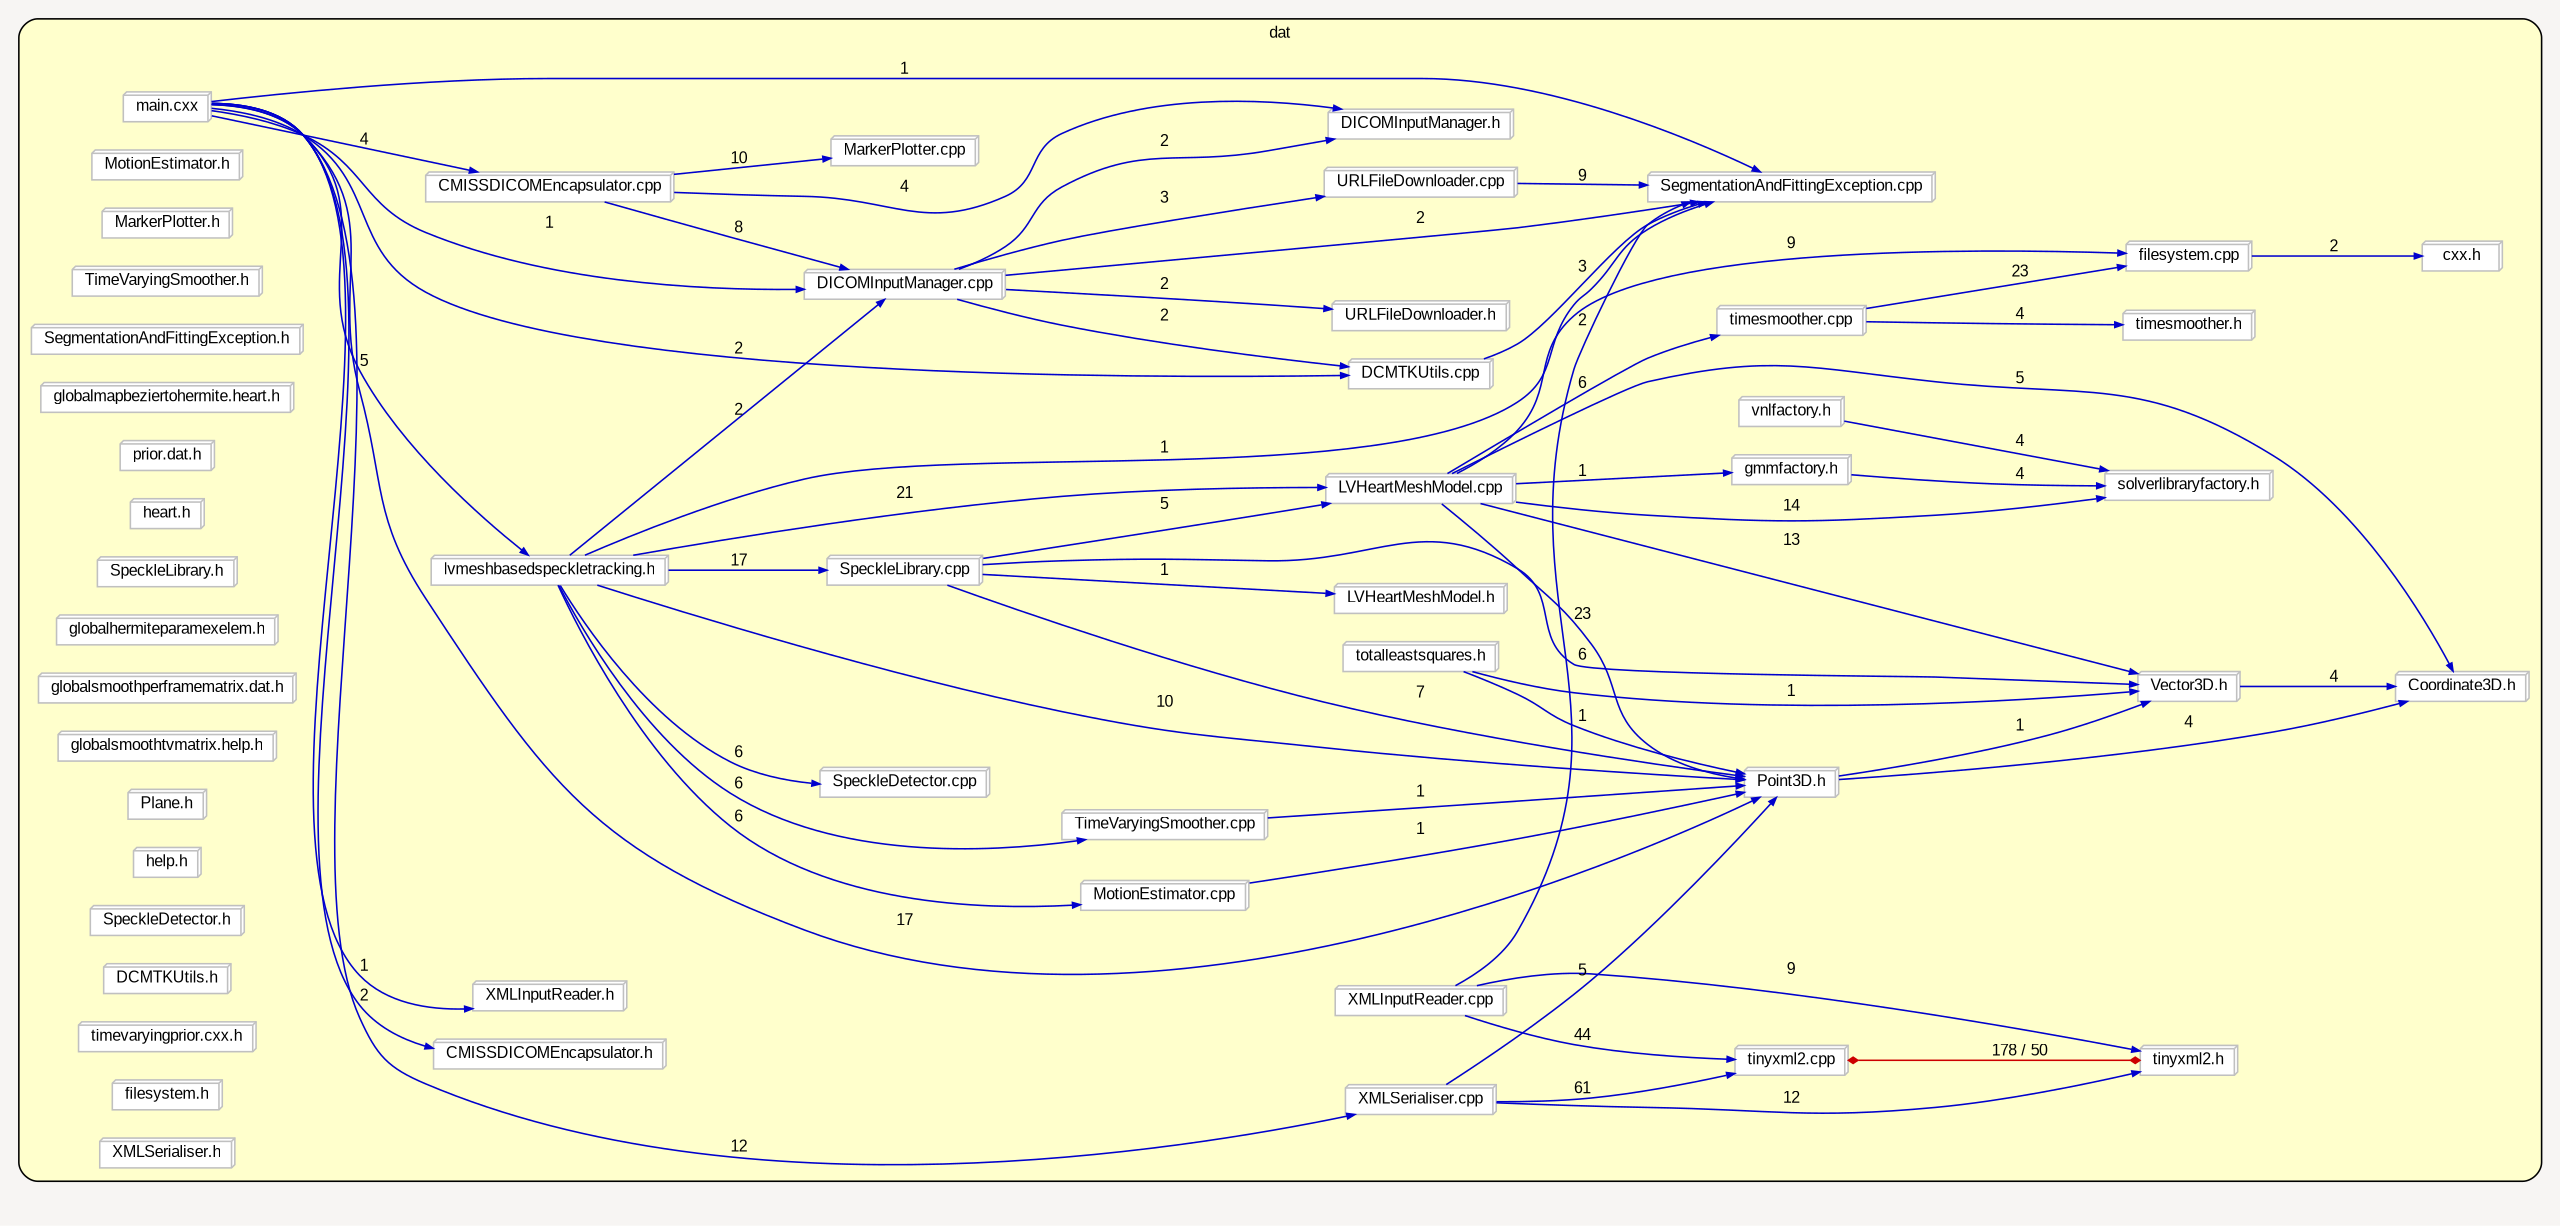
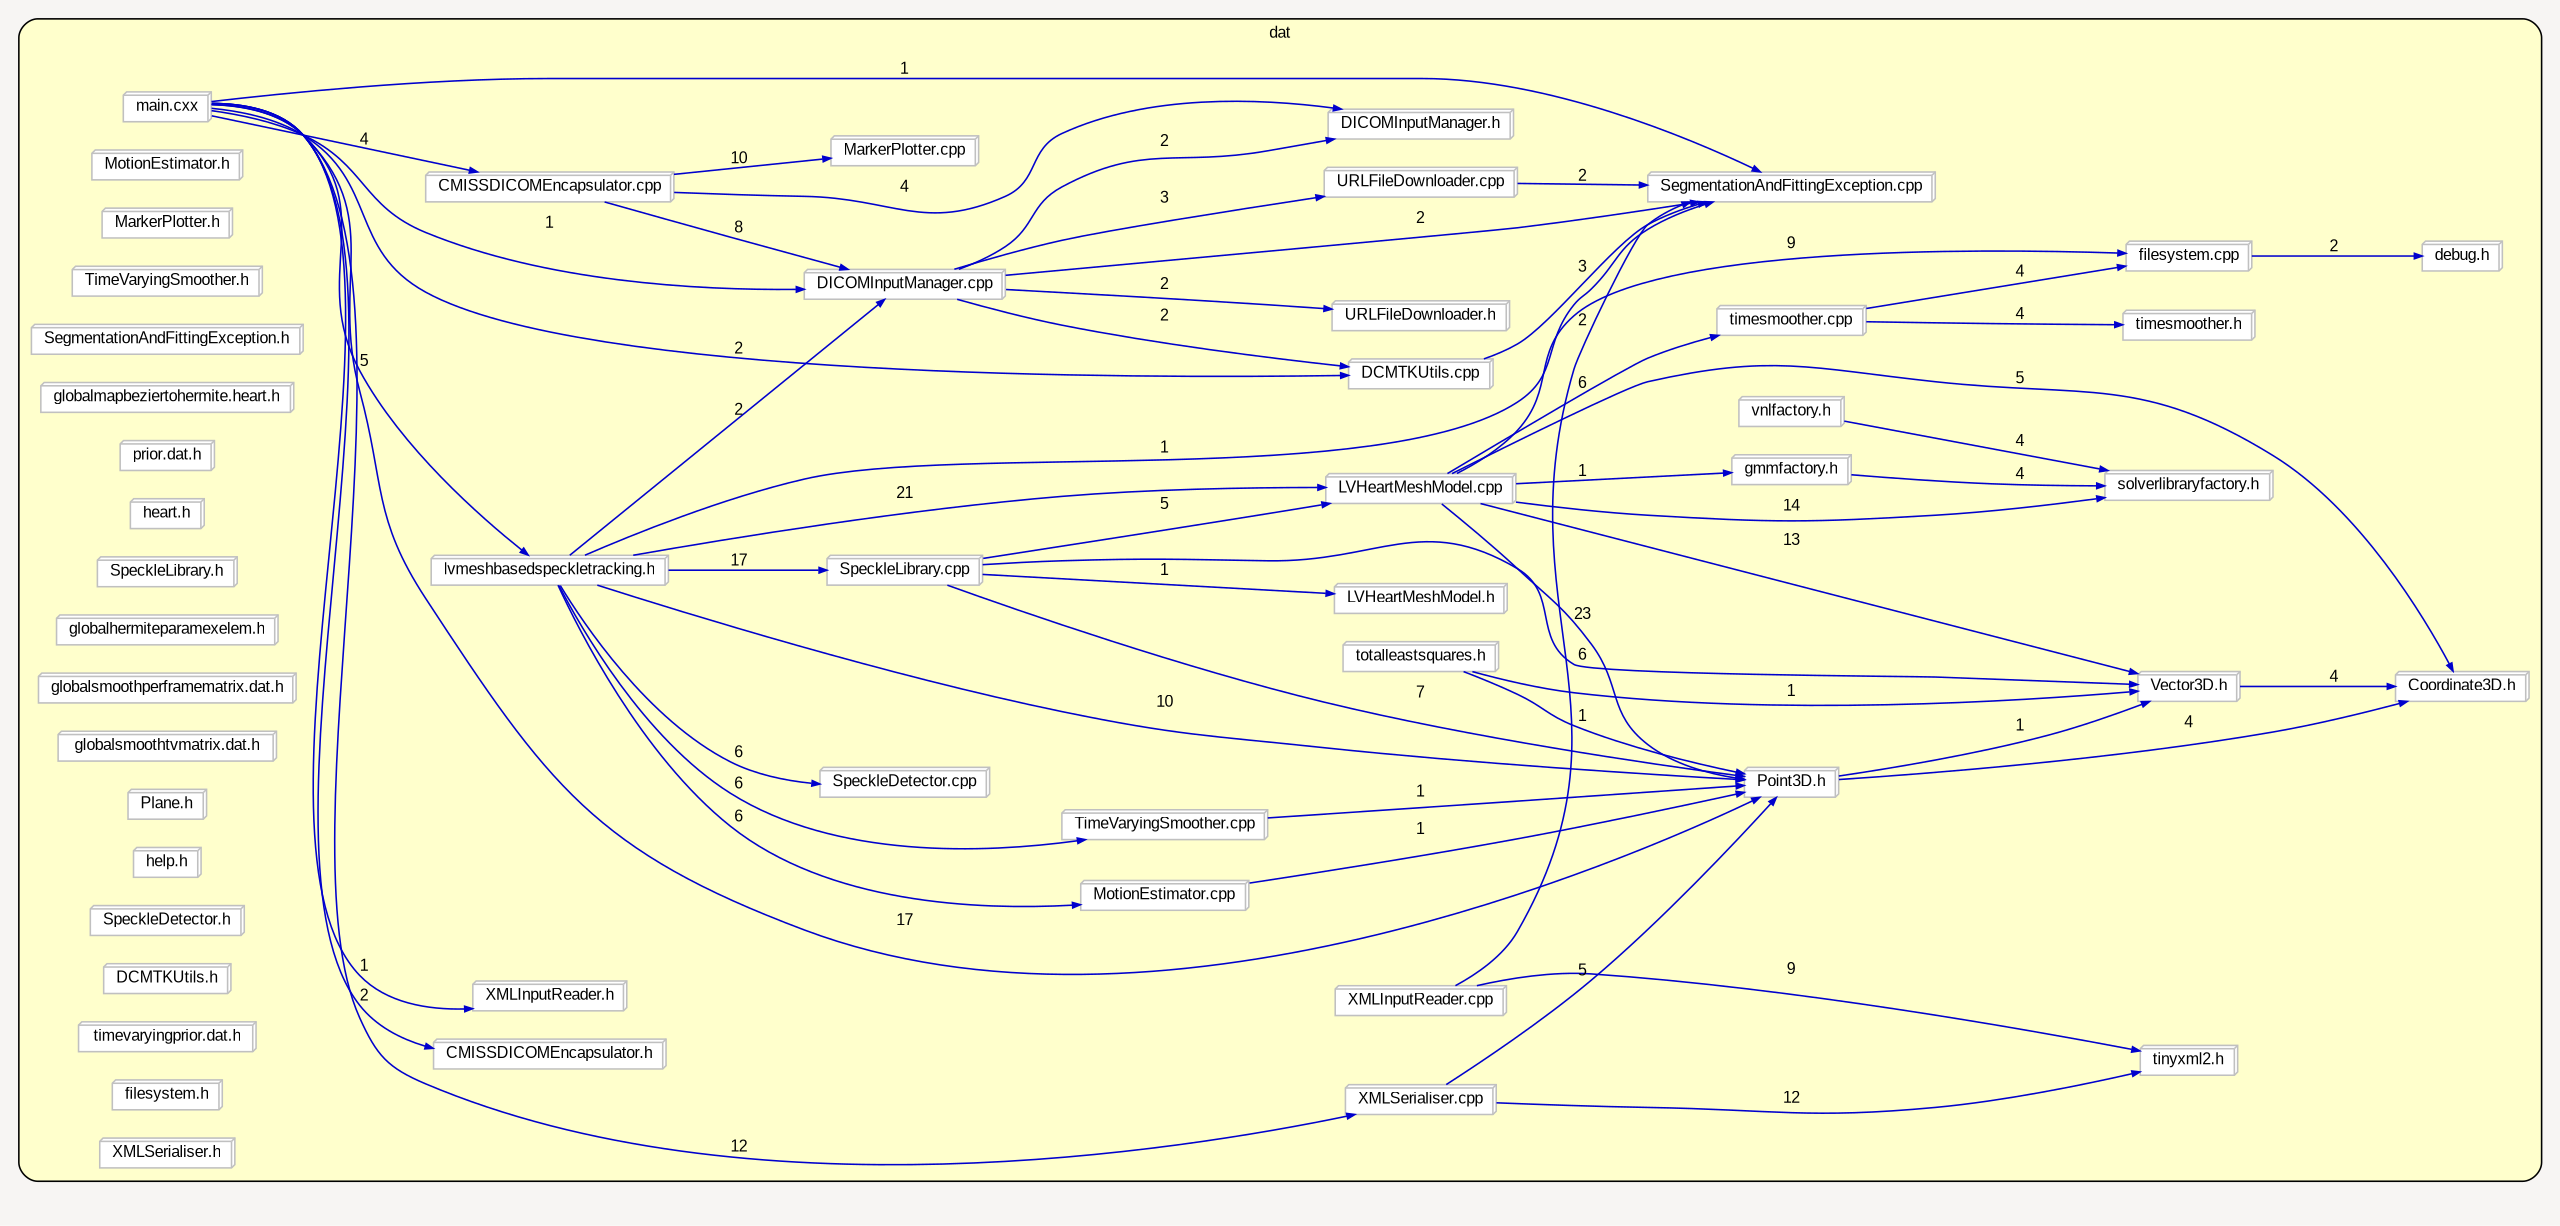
(1583, 177) -> (1583, 177)
(2462, 256) -> (2462, 256)
(2020, 273) -> (2020, 273)
(167, 746) -> (167, 746)
(167, 1037) -> (167, 1037)
(1792, 1060) -> none
